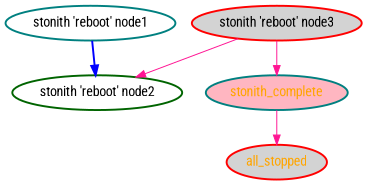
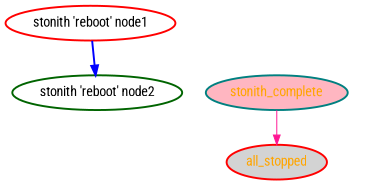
(90, 23) -> (90, 23)
(277, 23) -> none
